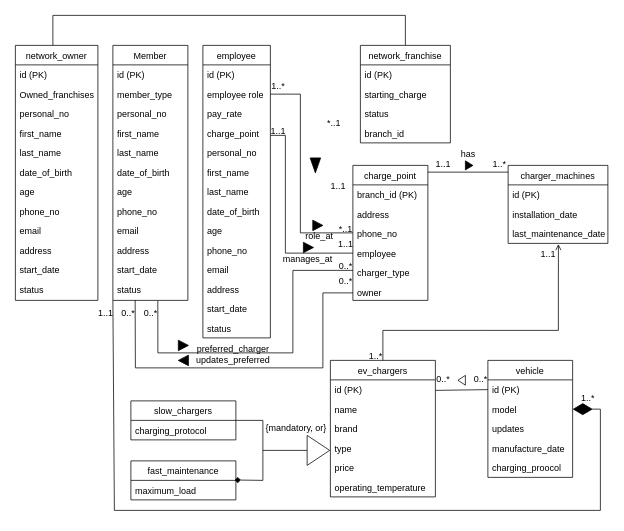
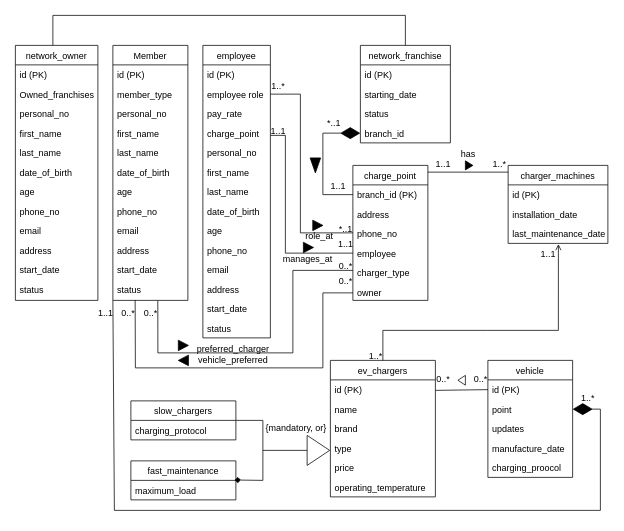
(401, 95) -> (396, 95)
none -> (337, 195)
(233, 360) -> (233, 360)
(503, 410) -> (503, 410)
